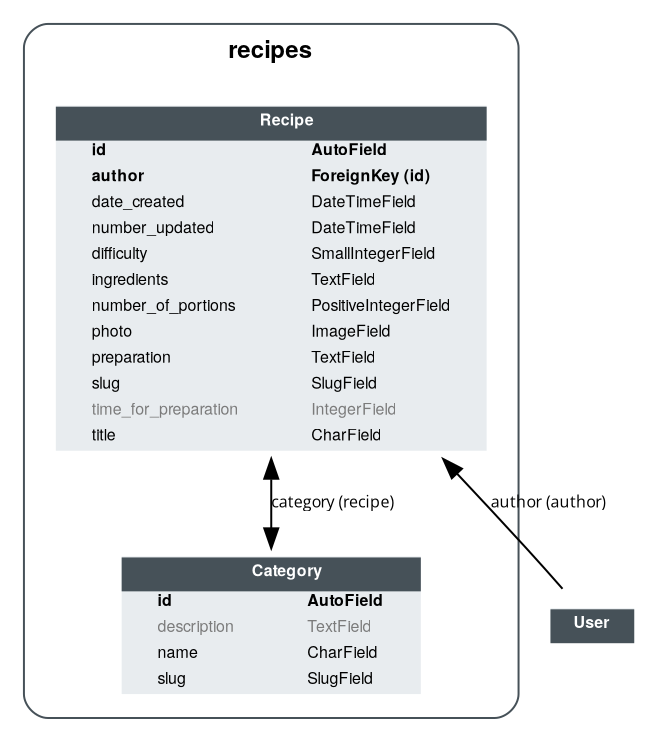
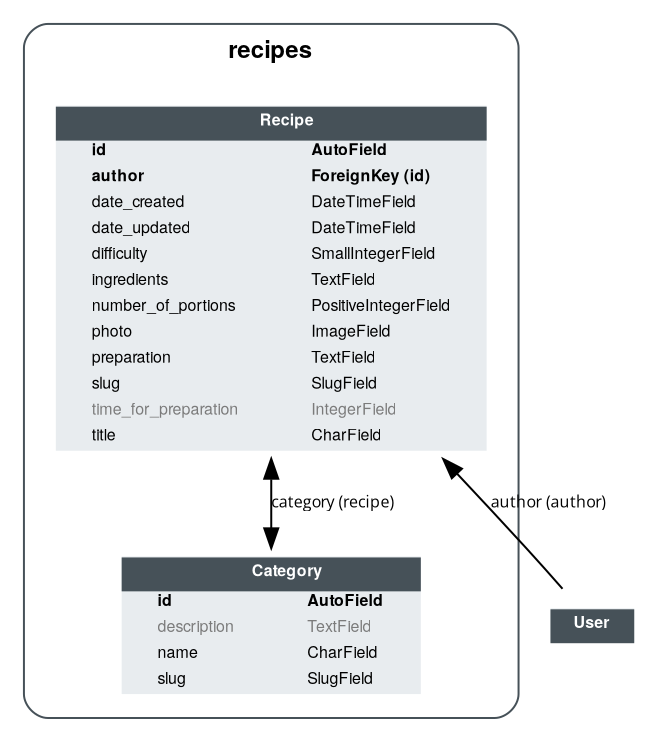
(154, 228) -> (142, 228)
